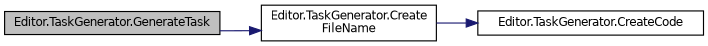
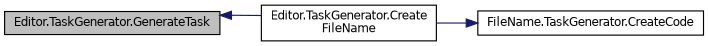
(591, 23) -> (591, 23)
(235, 31) -> (246, 15)
